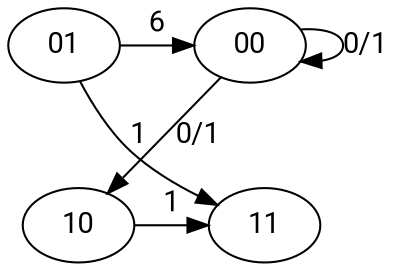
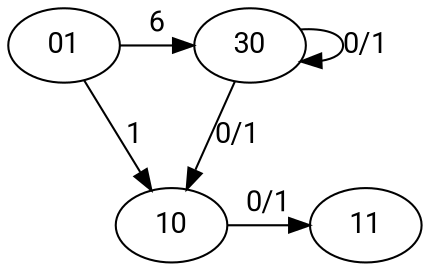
(250, 45) -> (250, 45)
(129, 149) -> (112, 126)
(172, 204) -> (269, 204)
